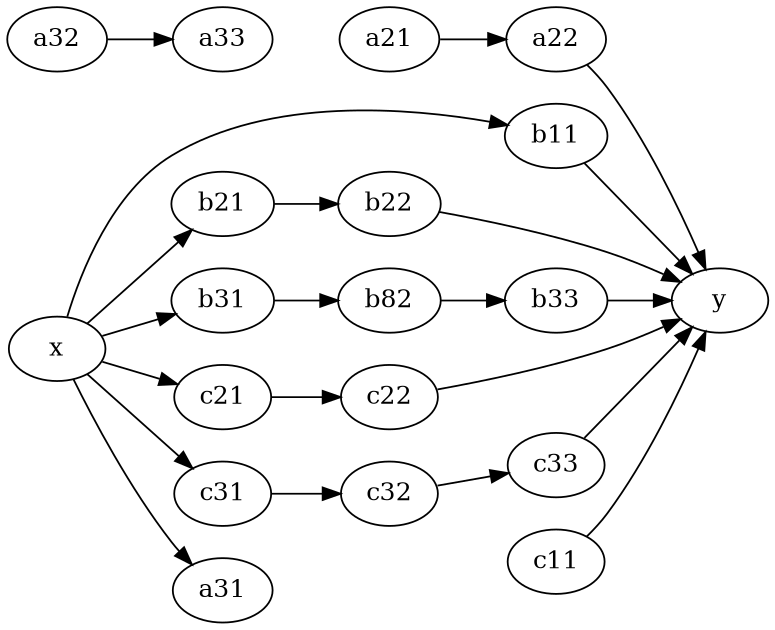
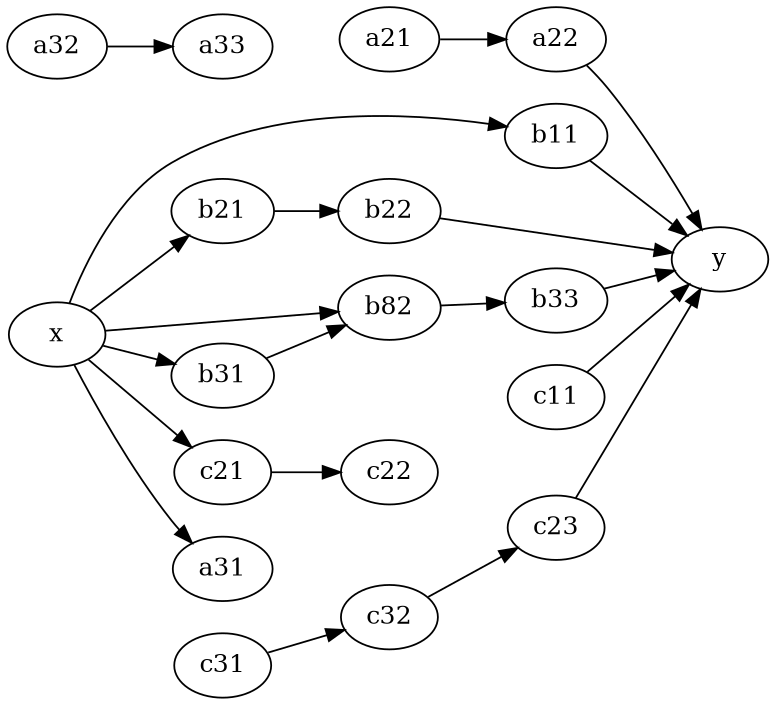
(552, 365) -> none
(133, 415) -> (213, 322)
(556, 465) -> (556, 528)
